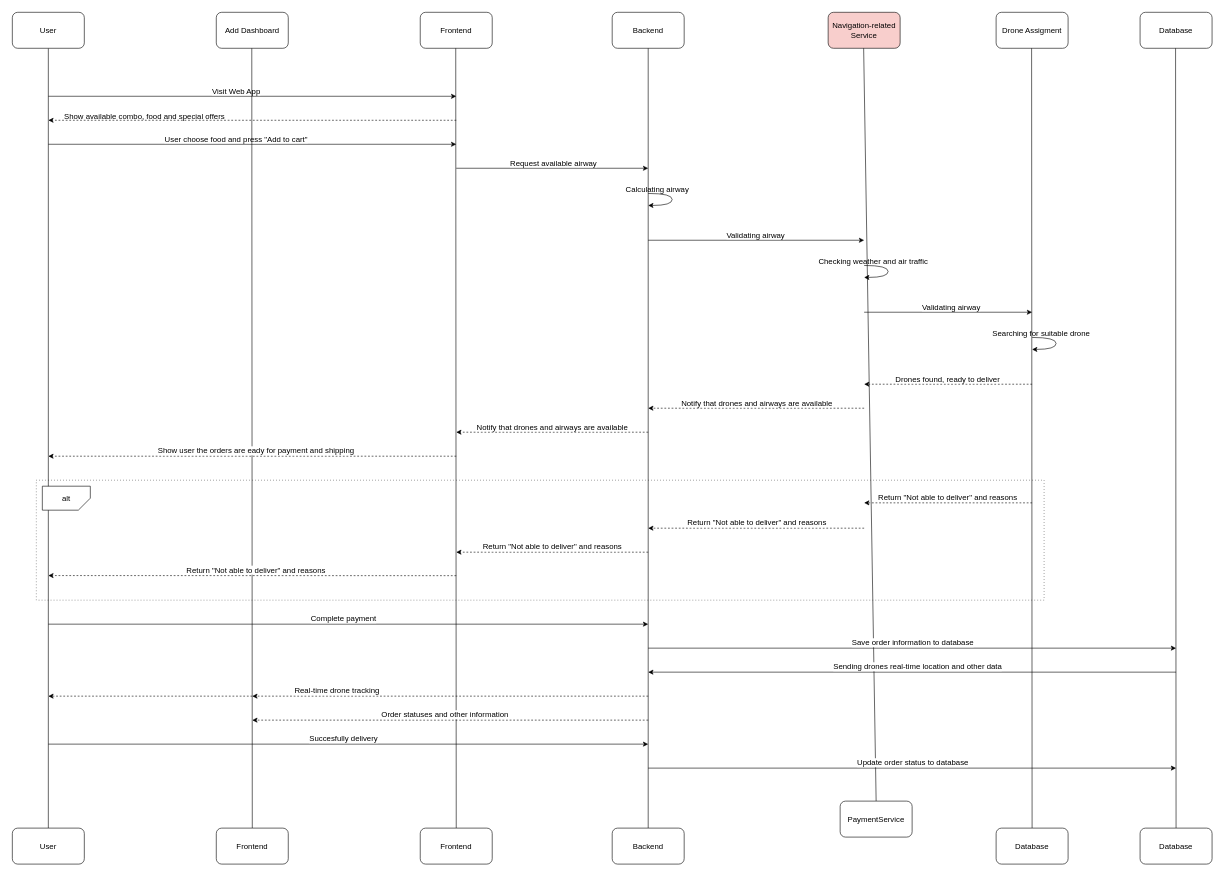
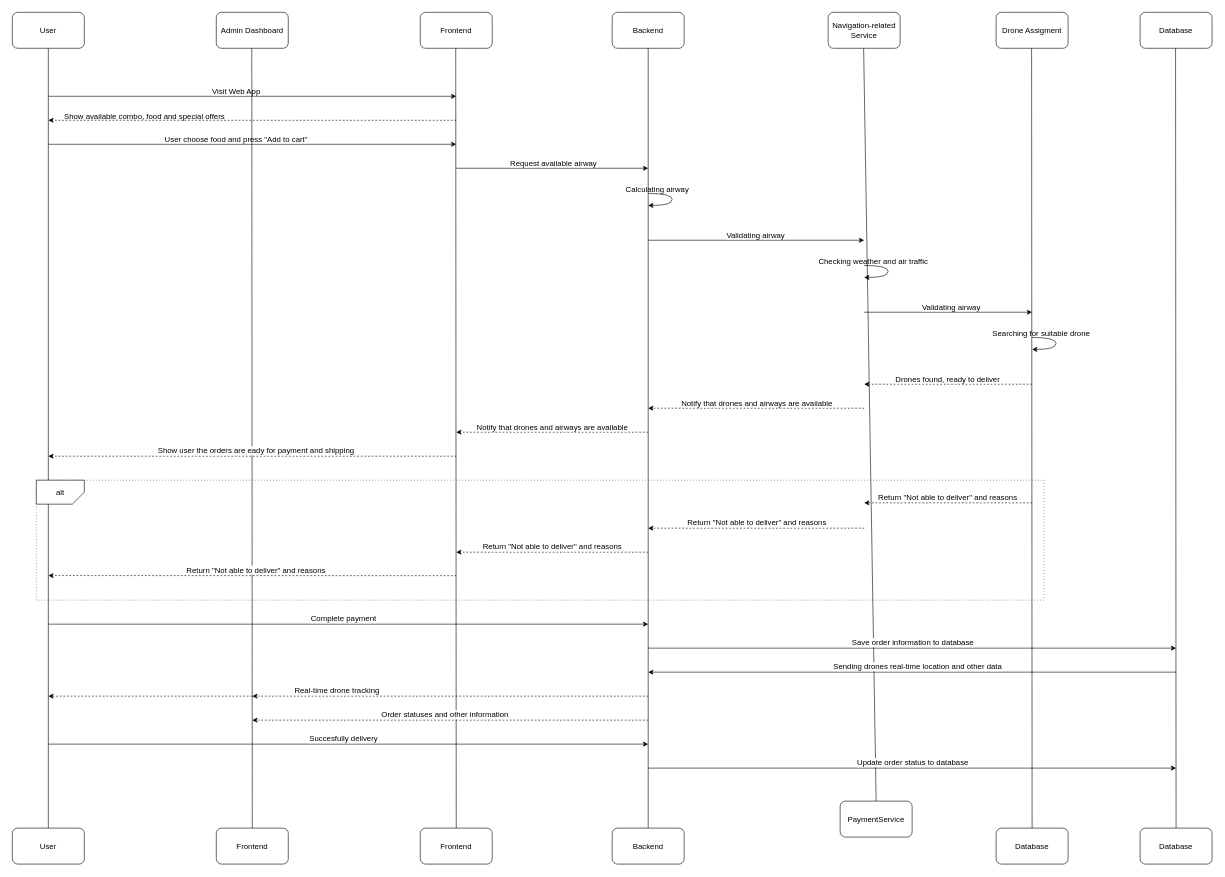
(252, 30) -> (252, 30)
(864, 30) -> (864, 30)
(66, 498) -> (60, 492)
